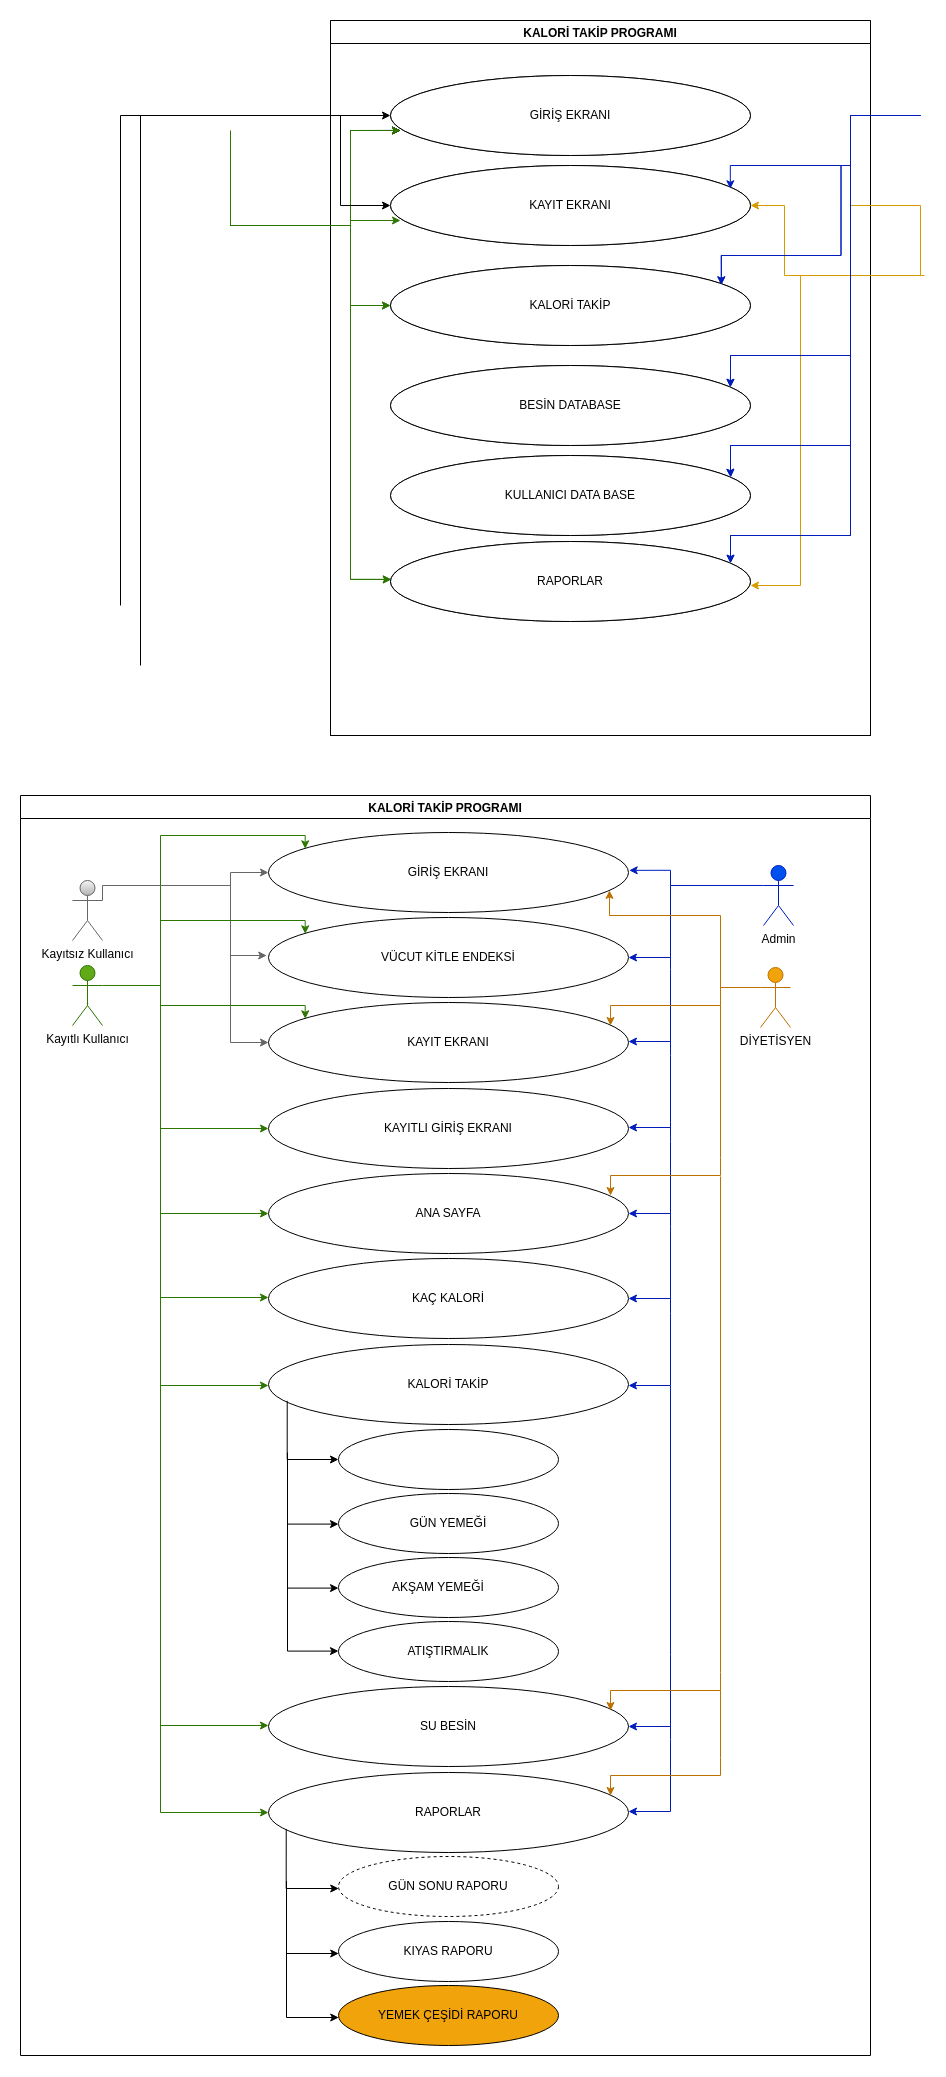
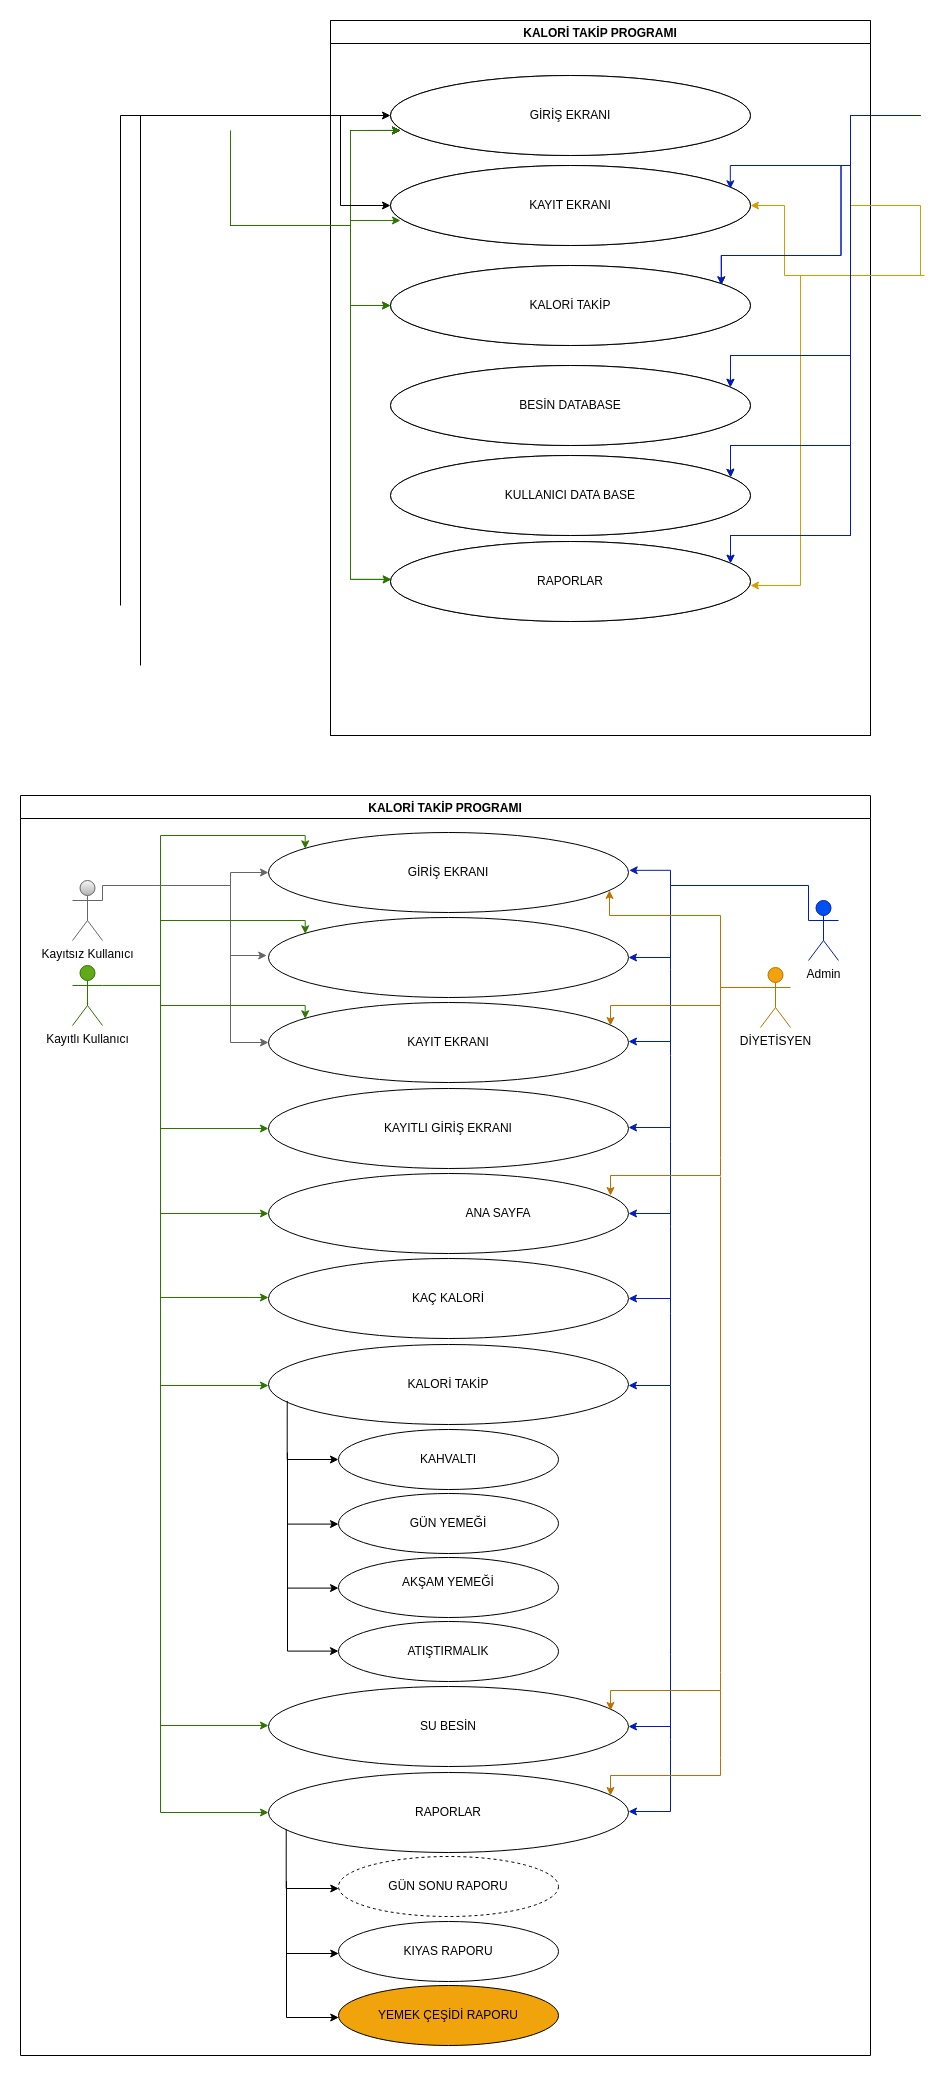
(779, 896) -> (824, 931)
(449, 958) -> none
(449, 1214) -> (499, 1214)
none -> (449, 1460)
(439, 1588) -> (449, 1583)
